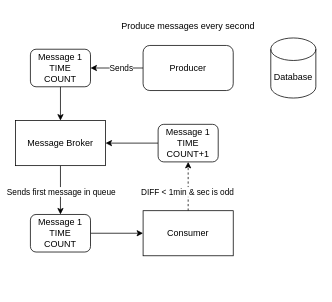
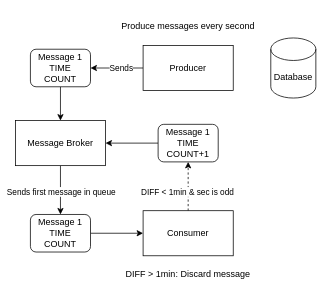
(188, 68) -> (188, 68)
none -> (188, 274)
